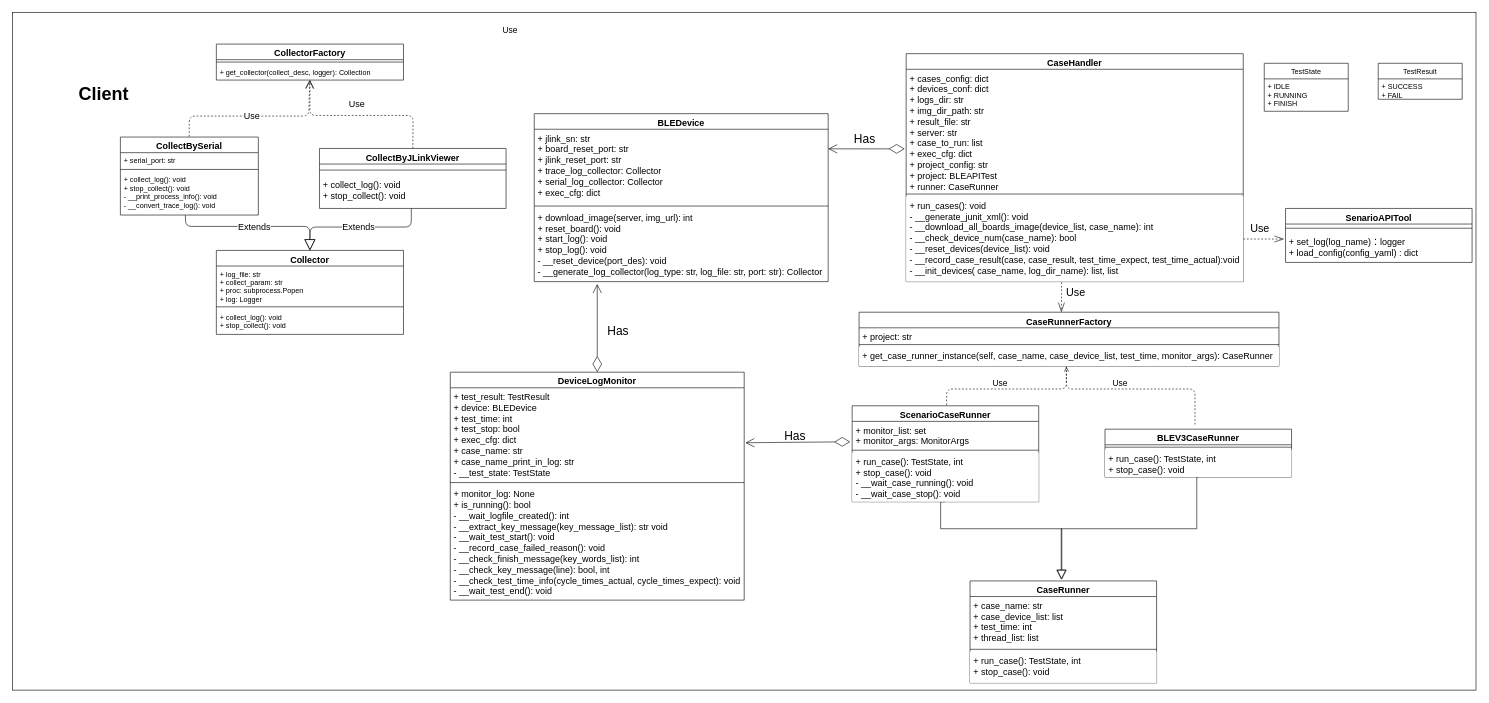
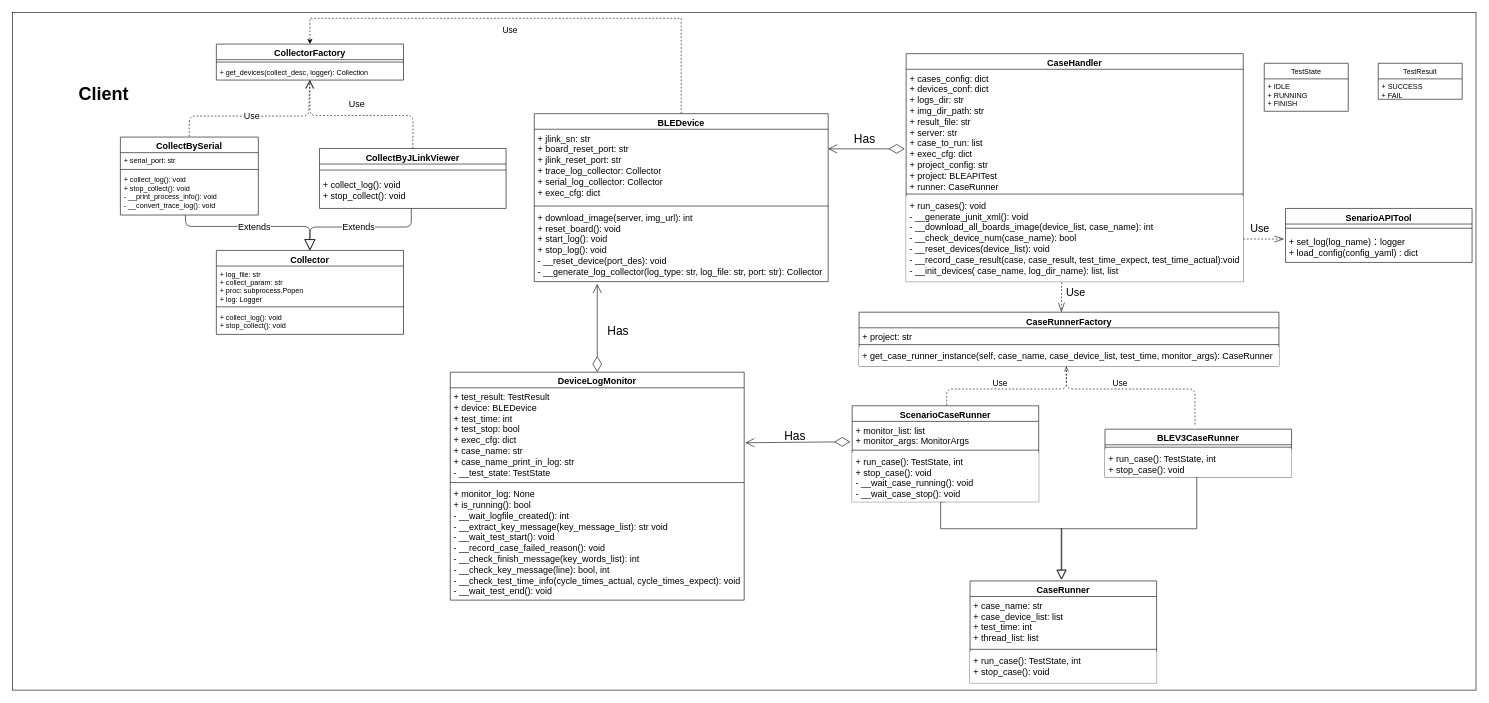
none -> (310, 38)
(306, 73) -> (303, 73)
(896, 431) -> (897, 431)
